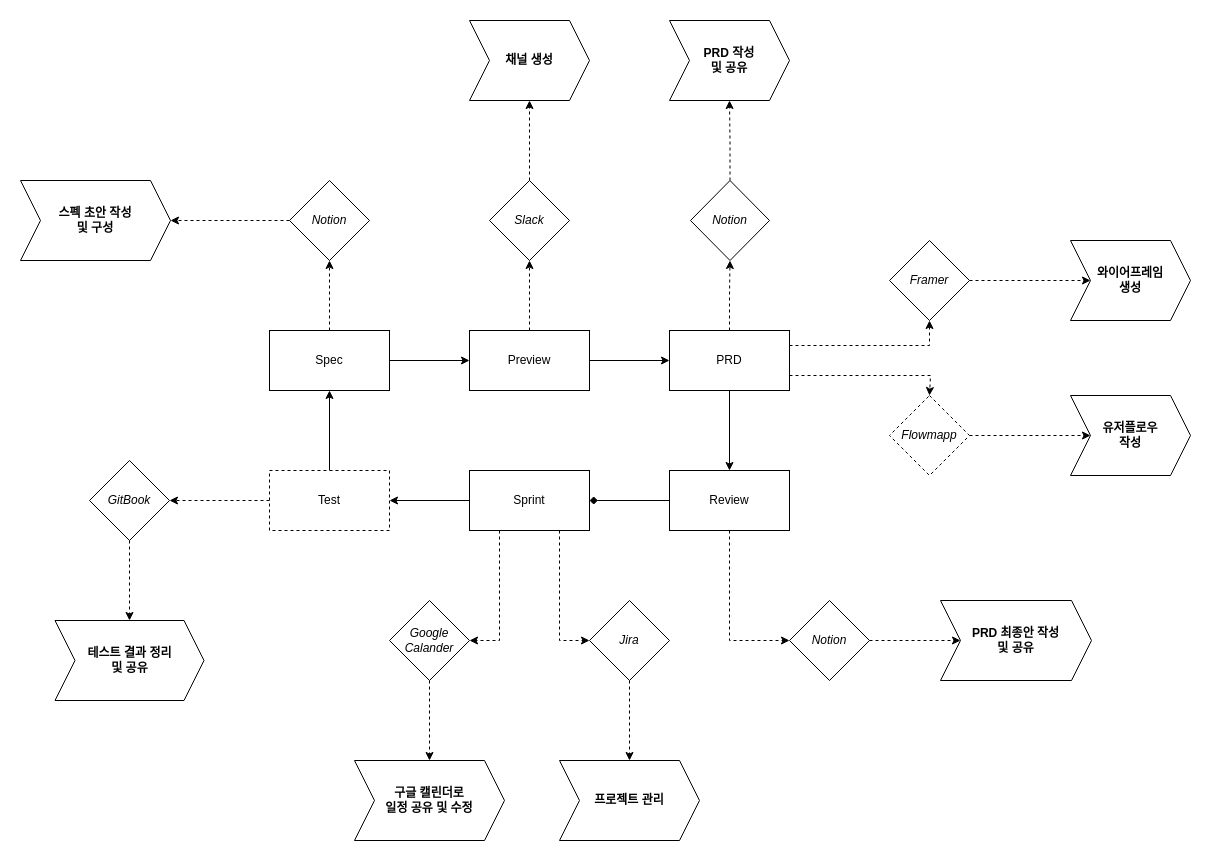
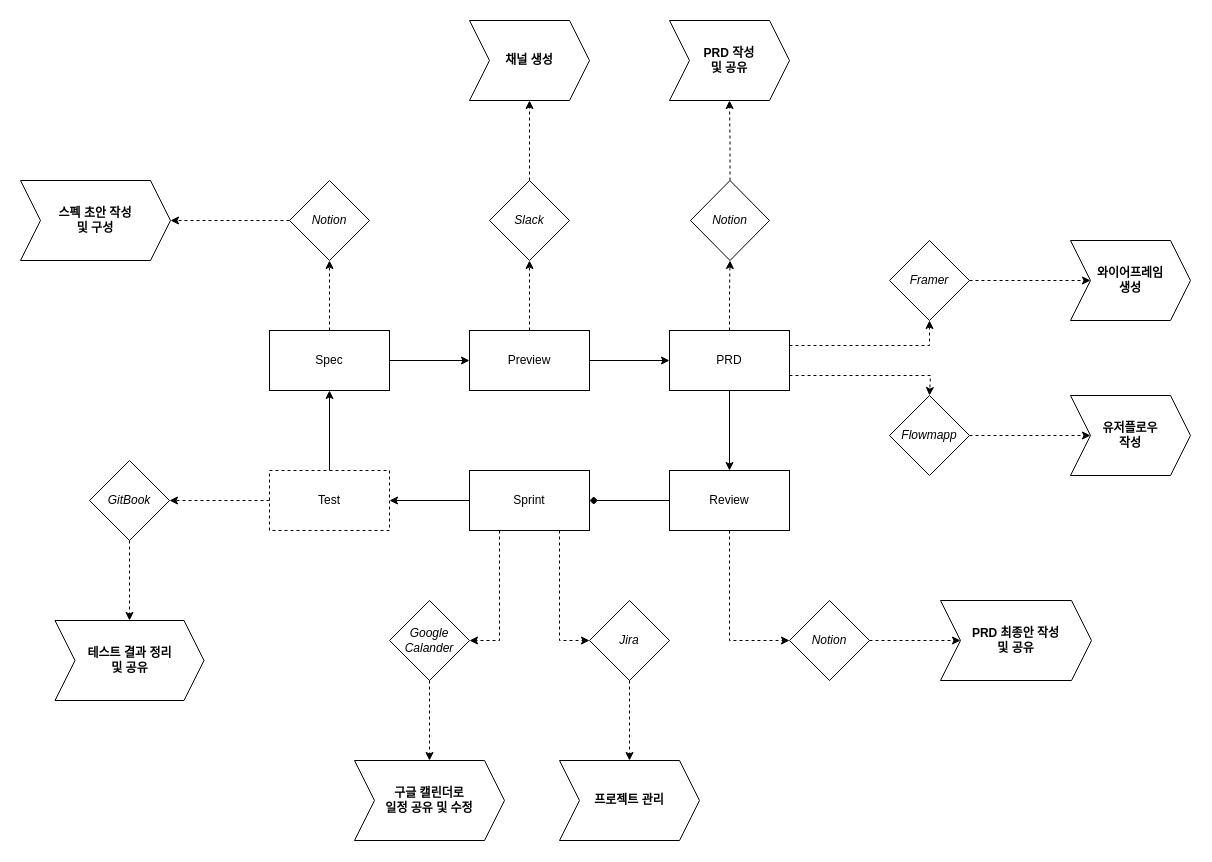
(930, 436) -> (930, 436)
